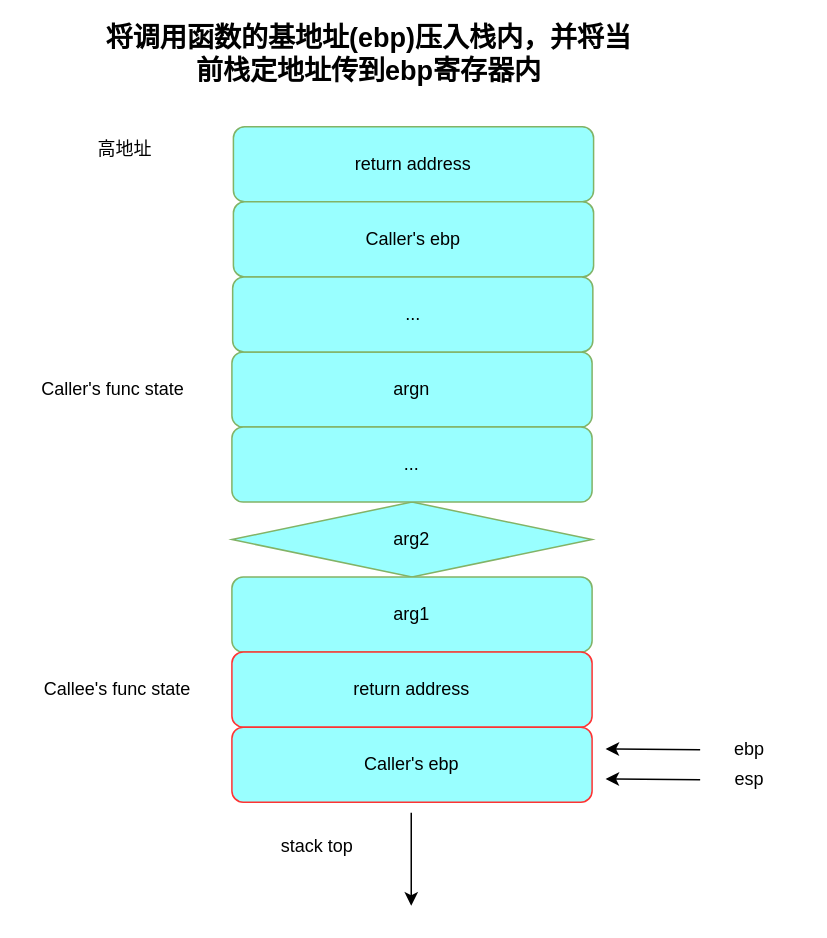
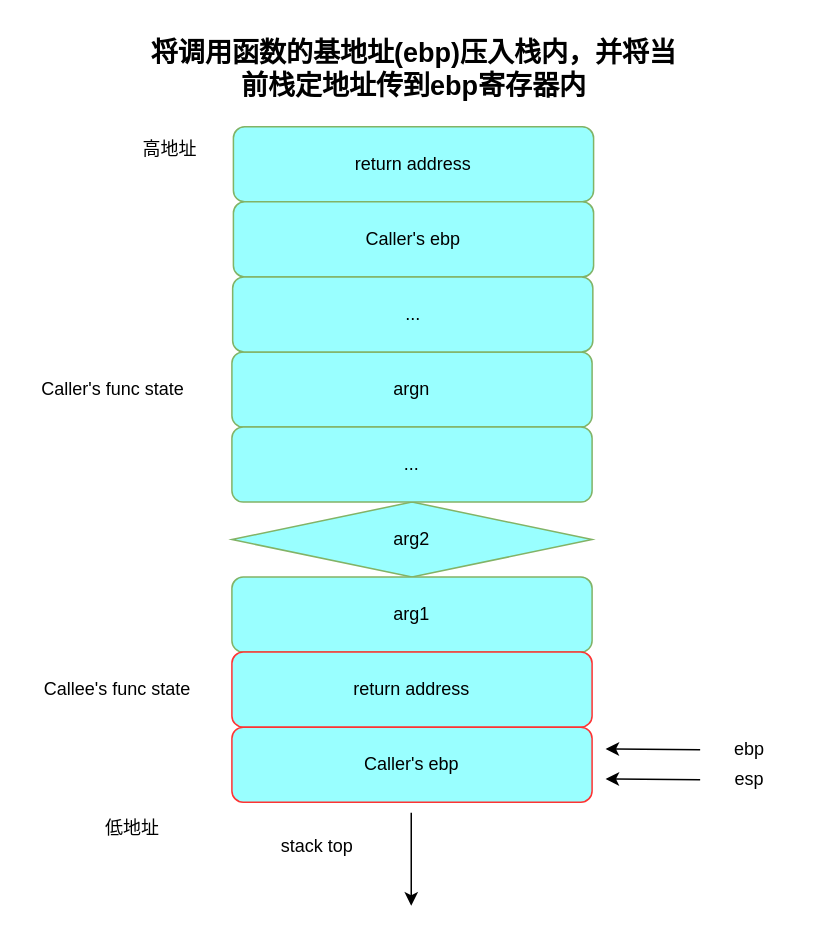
(368, 54) -> (413, 69)
(125, 149) -> (170, 149)
none -> (133, 829)
